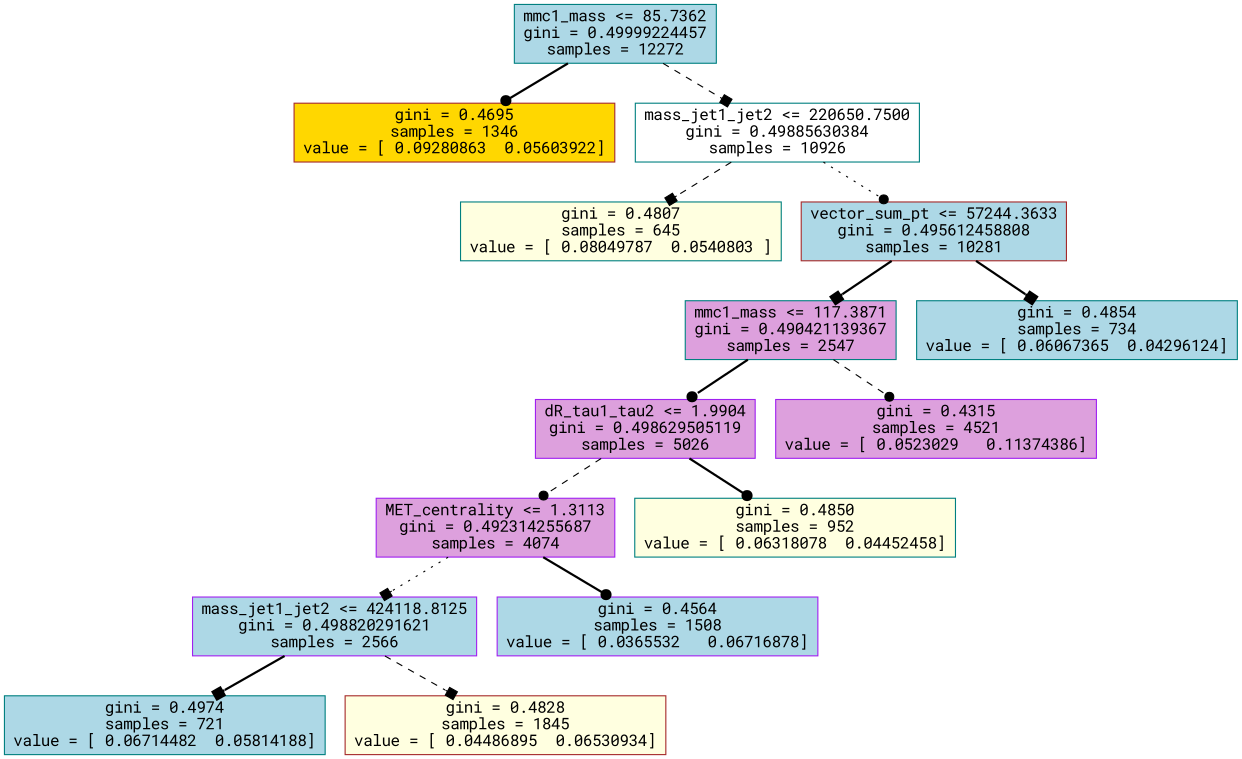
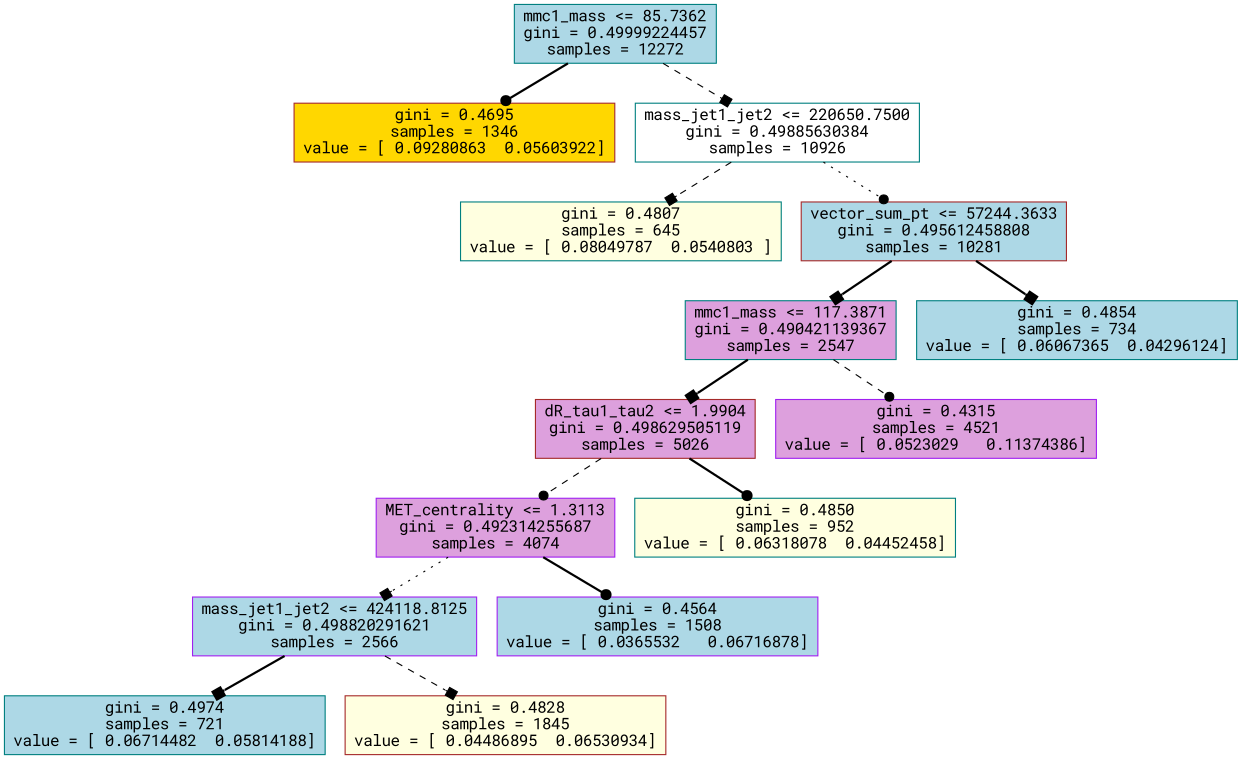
(723, 376) -> (723, 376)
(645, 429) -> (645, 429)
